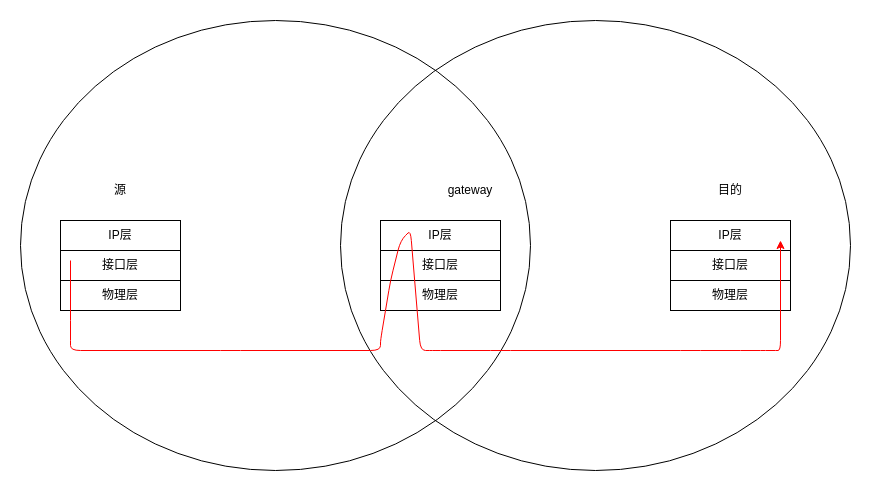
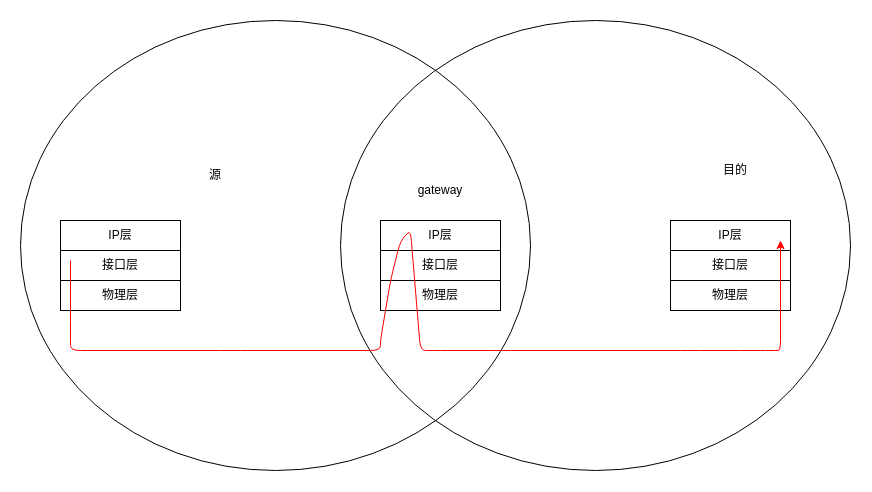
(121, 191) -> (216, 176)
(471, 191) -> (441, 191)
(731, 191) -> (736, 171)
